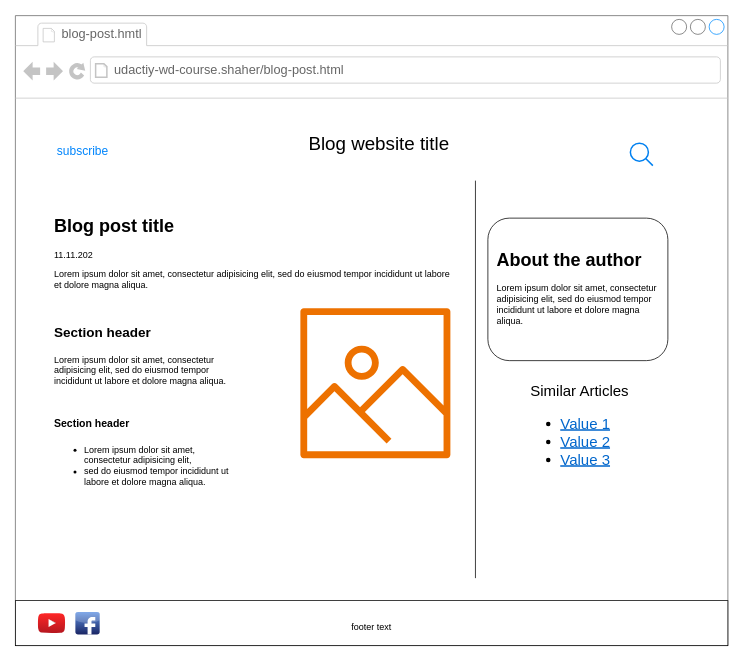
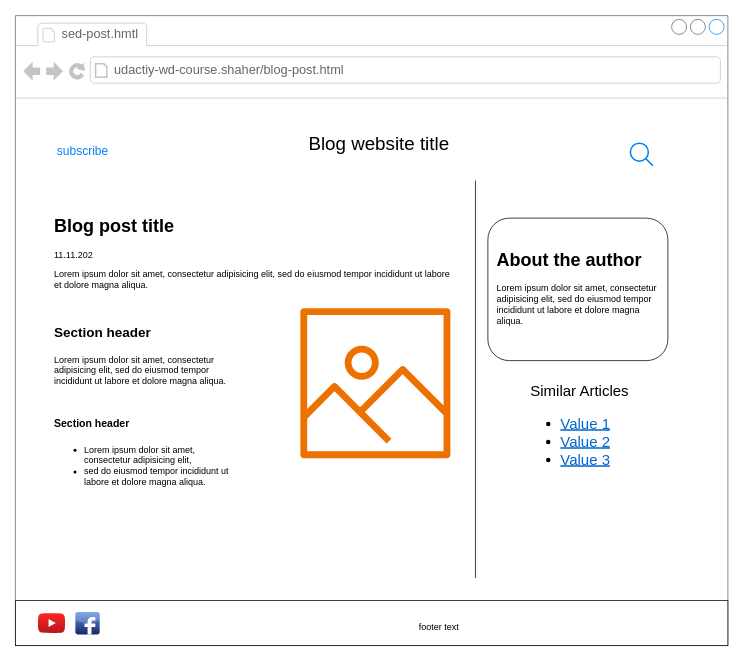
(102, 34) -> (102, 34)
(372, 627) -> (439, 627)
